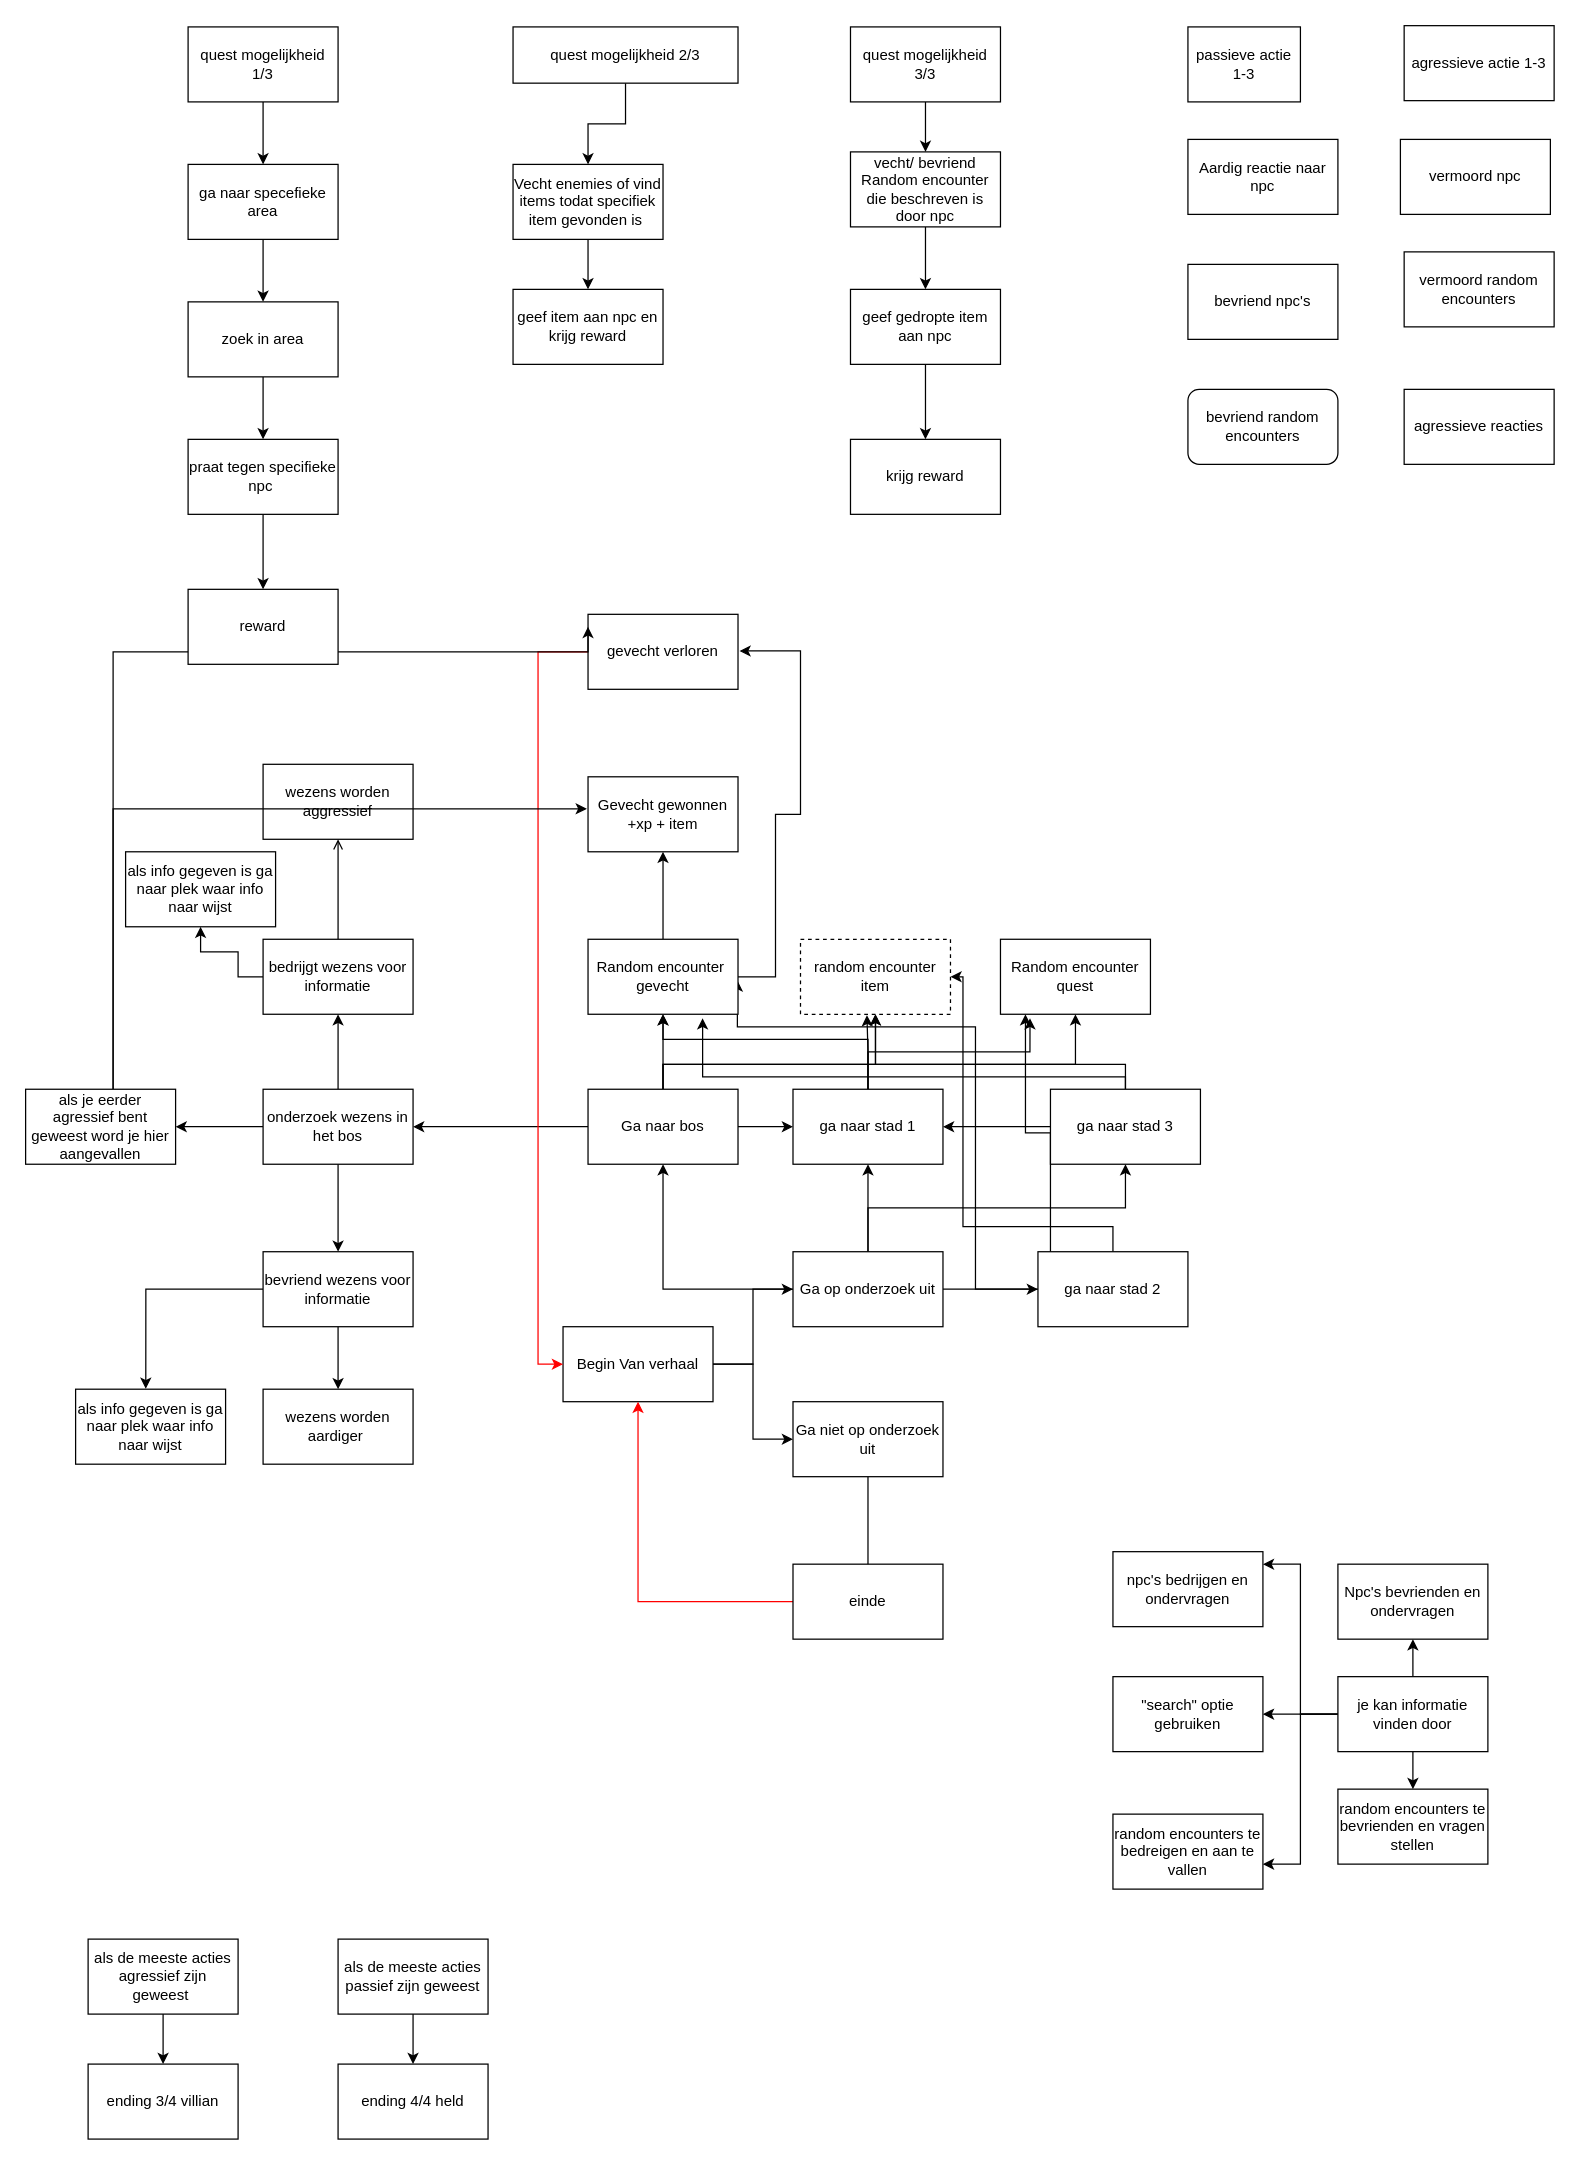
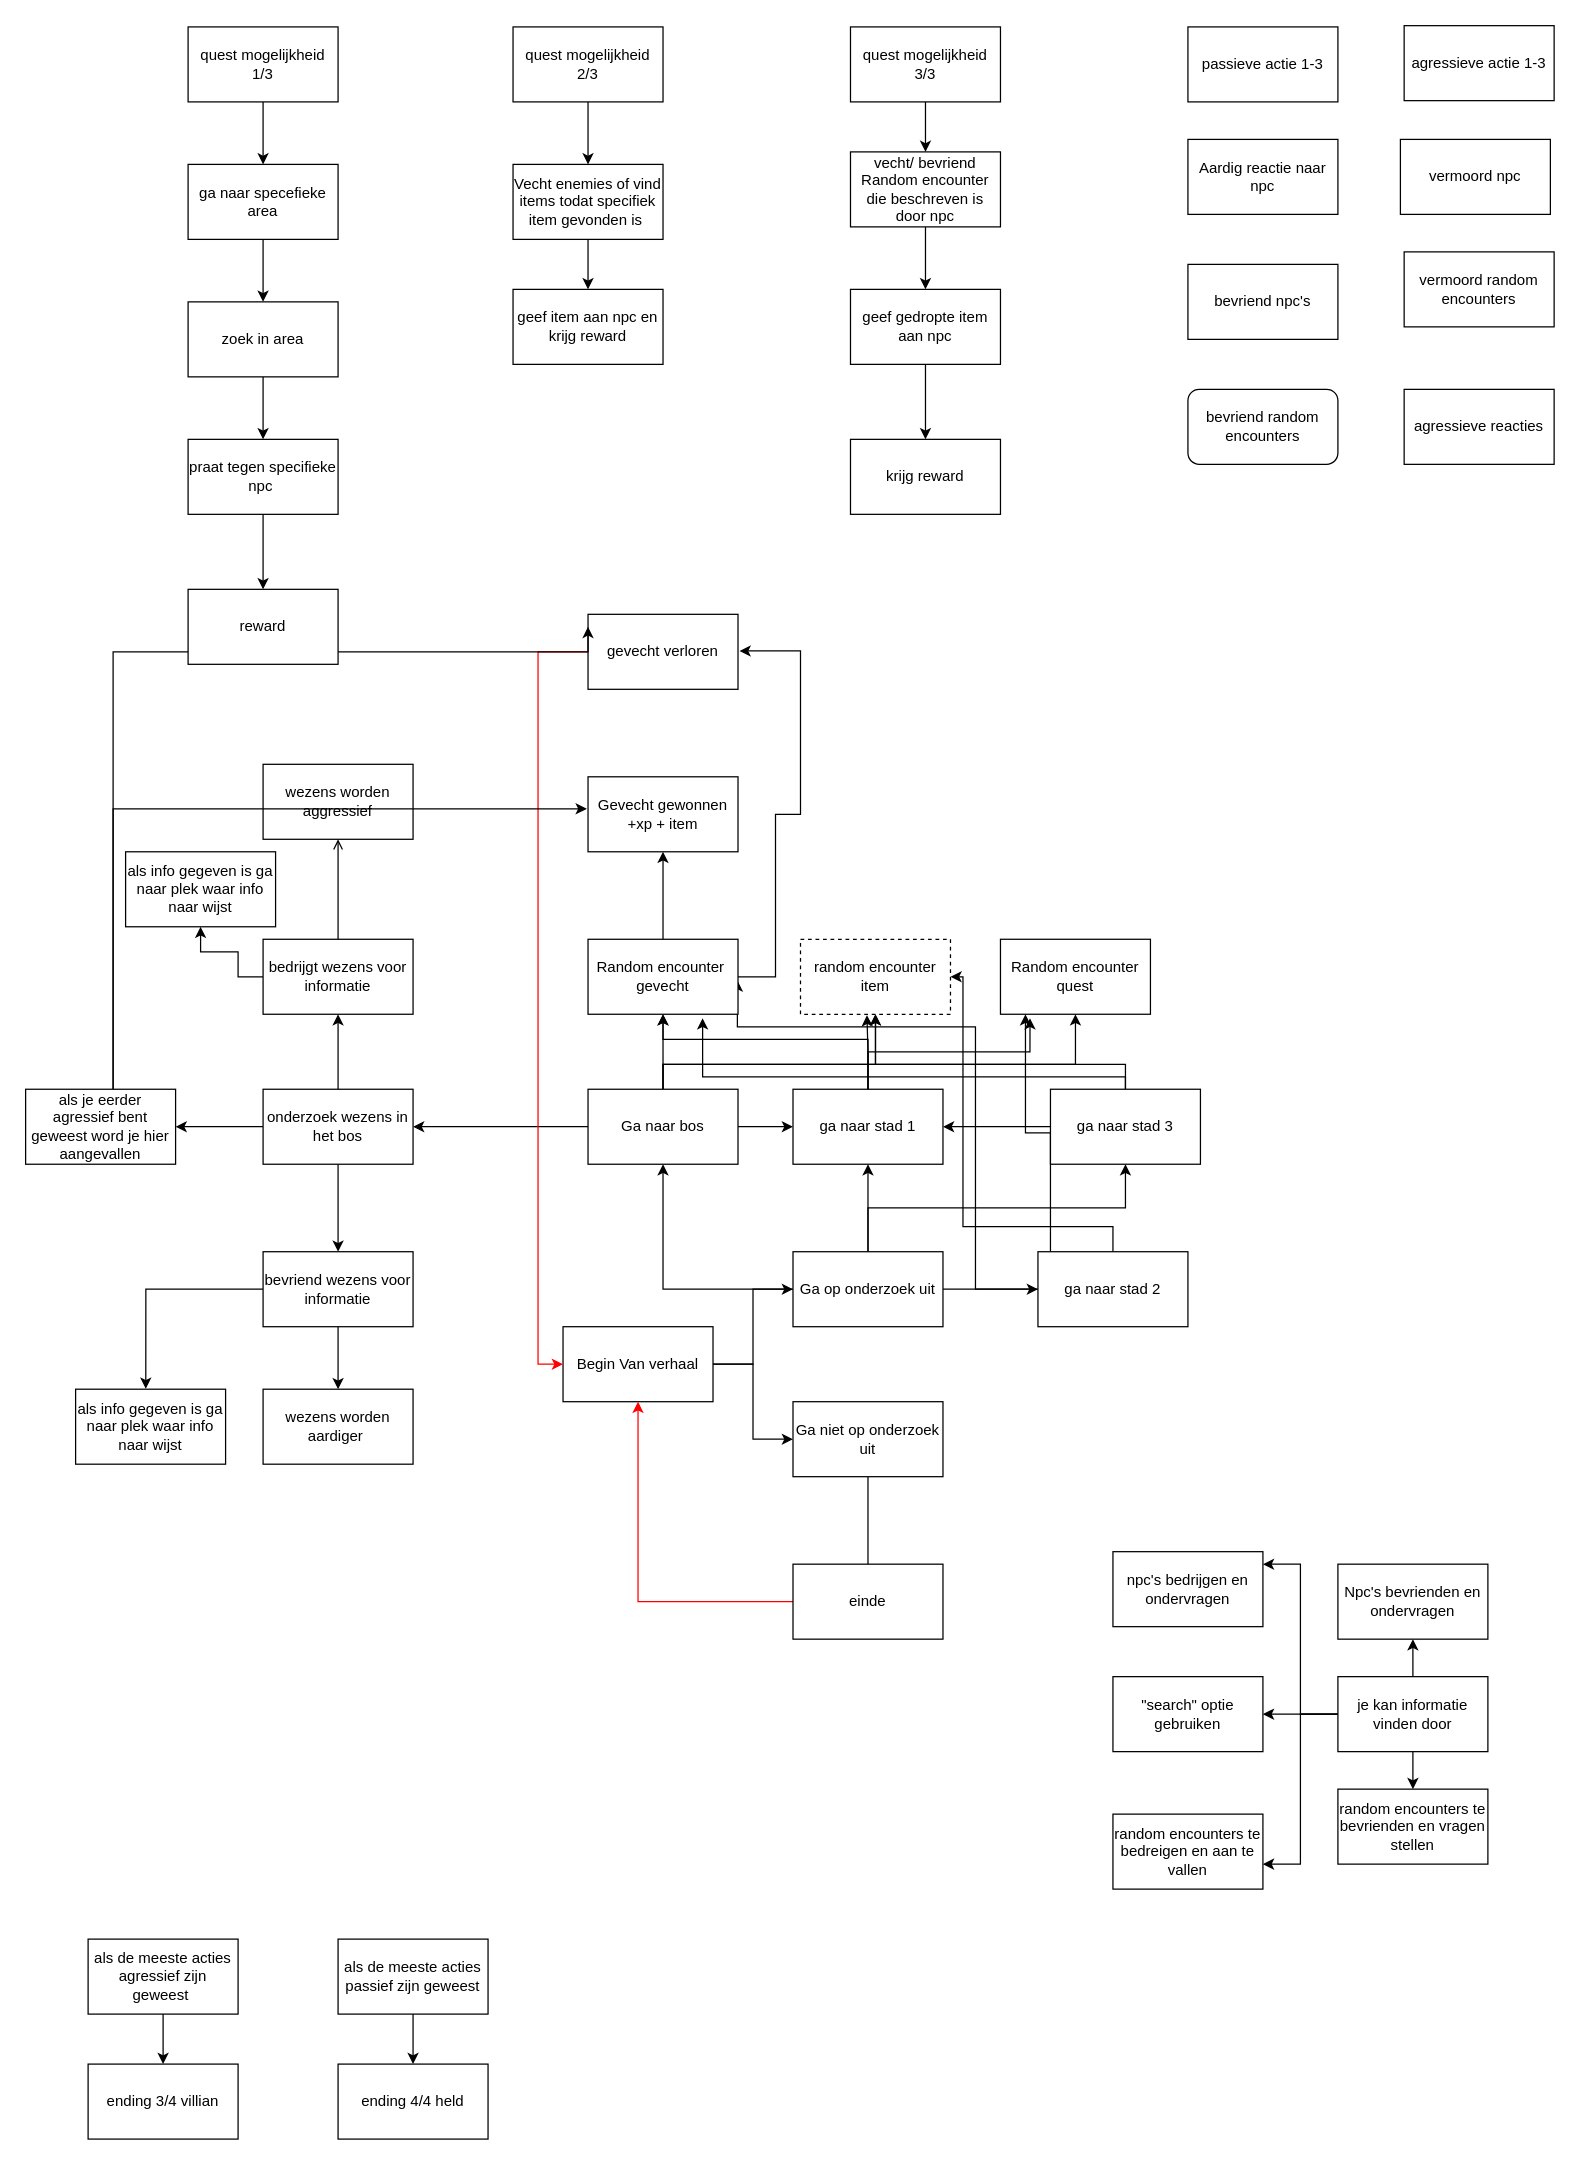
(626, 55) -> (588, 64)
(1244, 64) -> (1263, 64)
